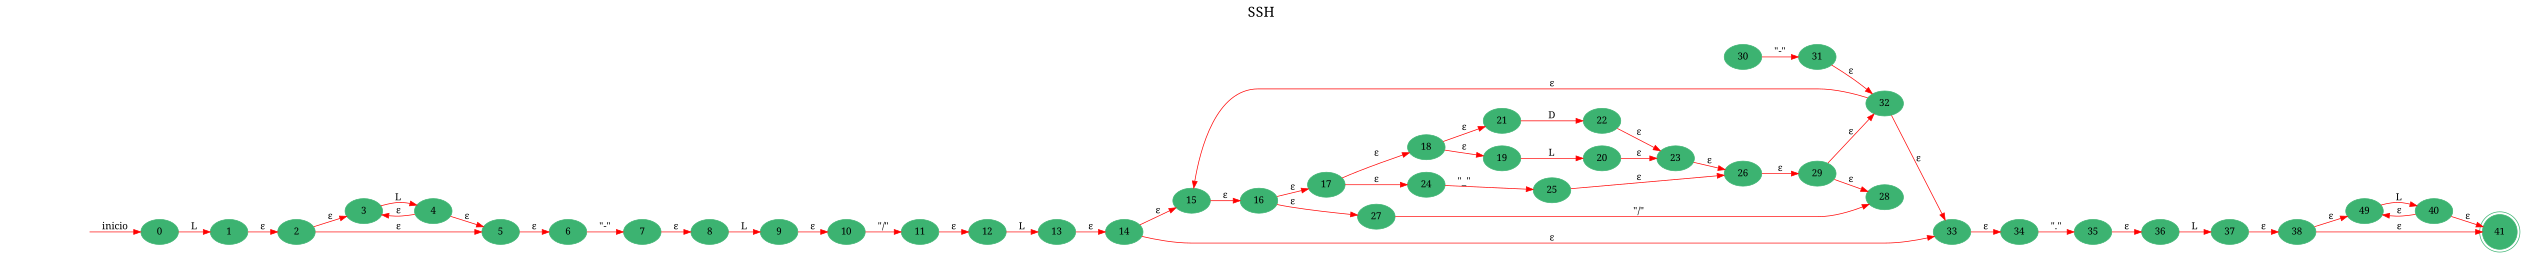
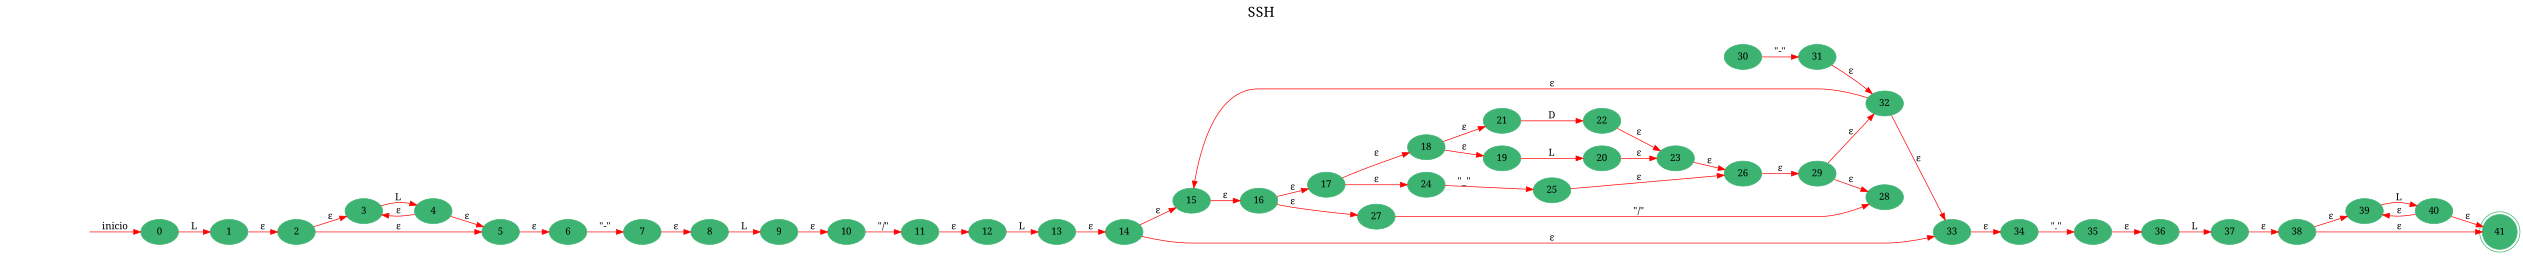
(2365, 211) -> (2365, 211)
